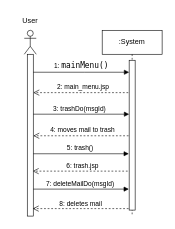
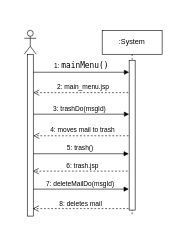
(30, 21) -> none
